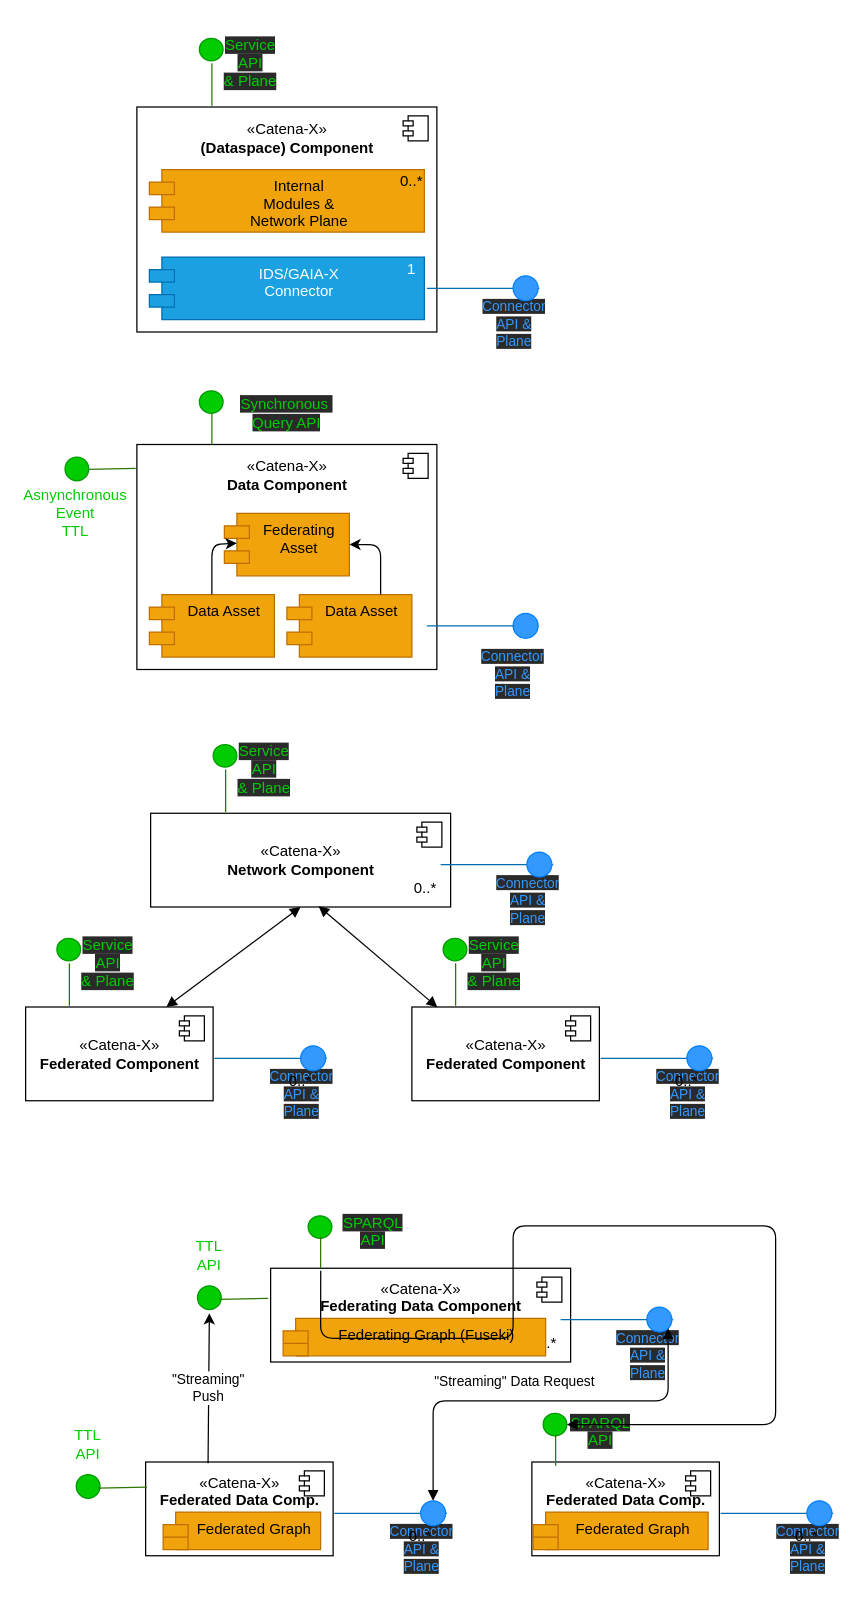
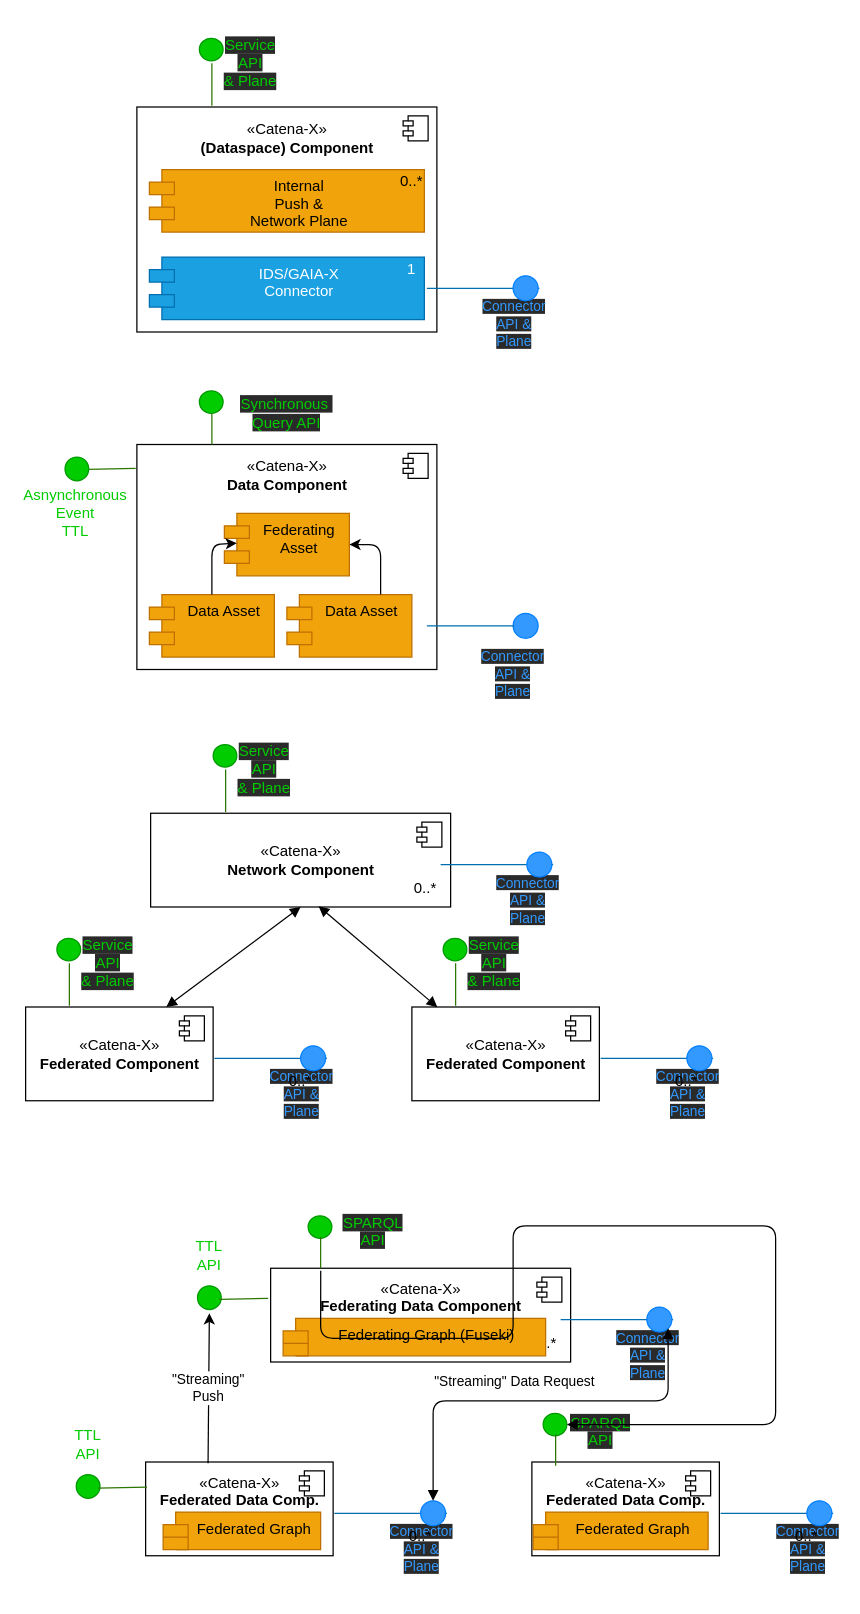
(299, 186) -> (299, 186)
